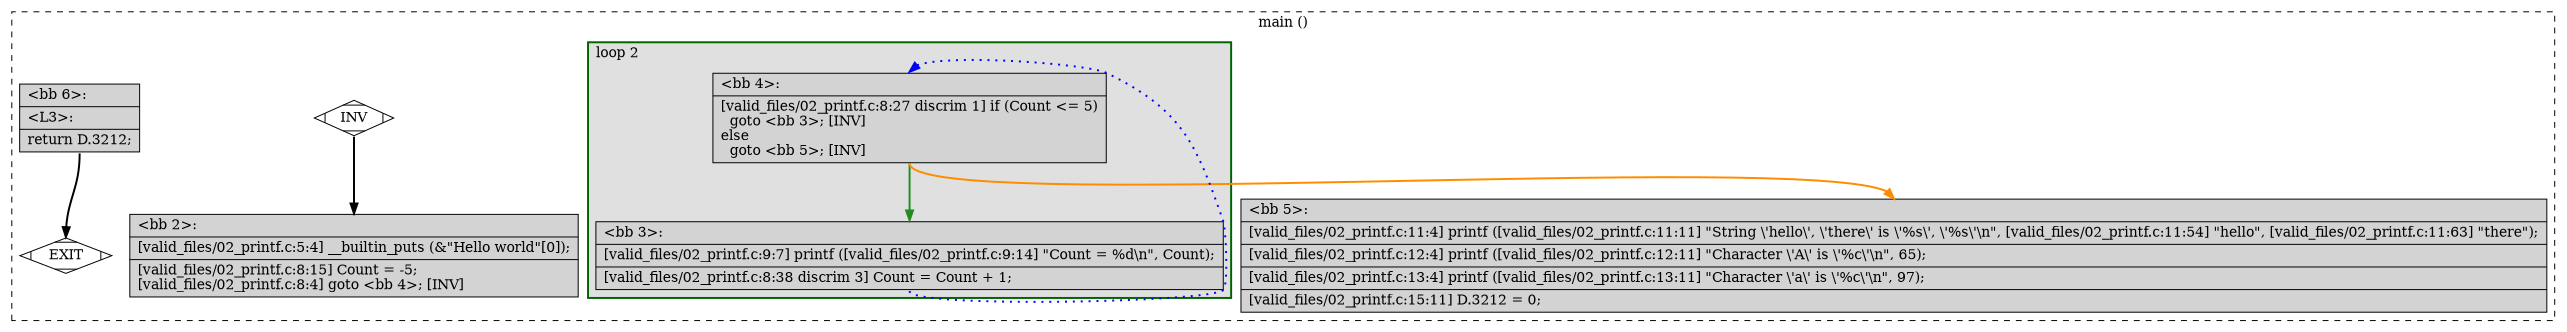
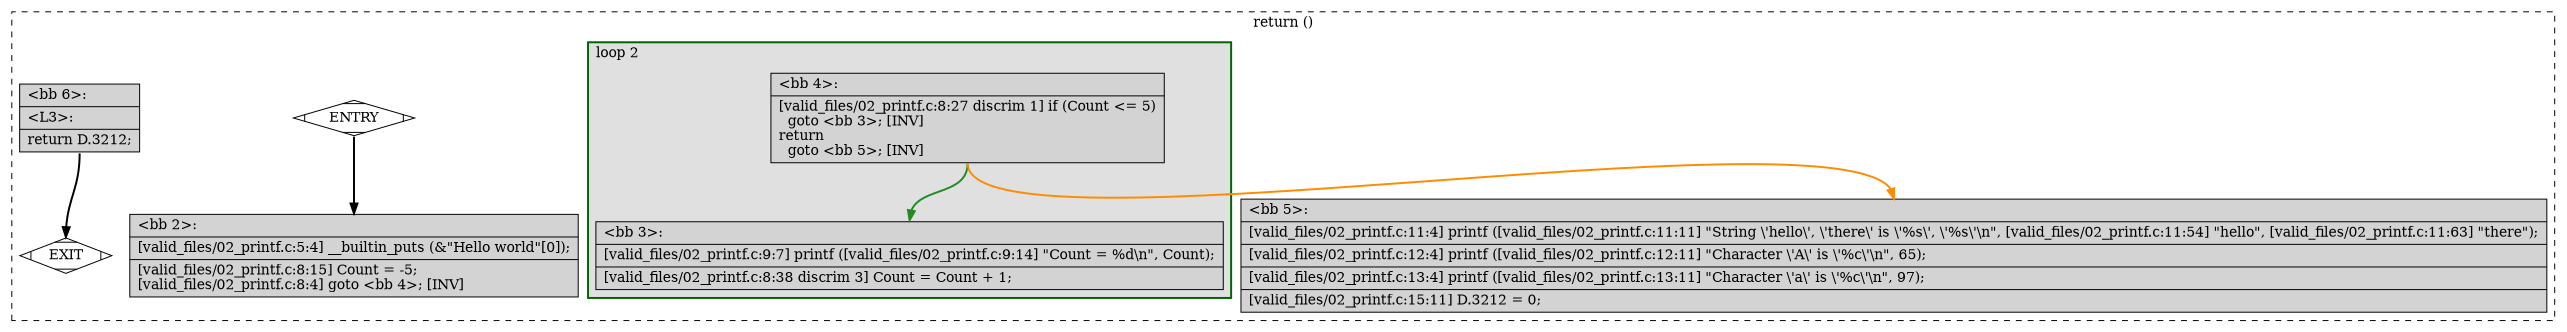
(1283, 23) -> (1283, 23)
(354, 118) -> (354, 118)
(735, 136) -> (801, 136)
(1223, 221) -> none
